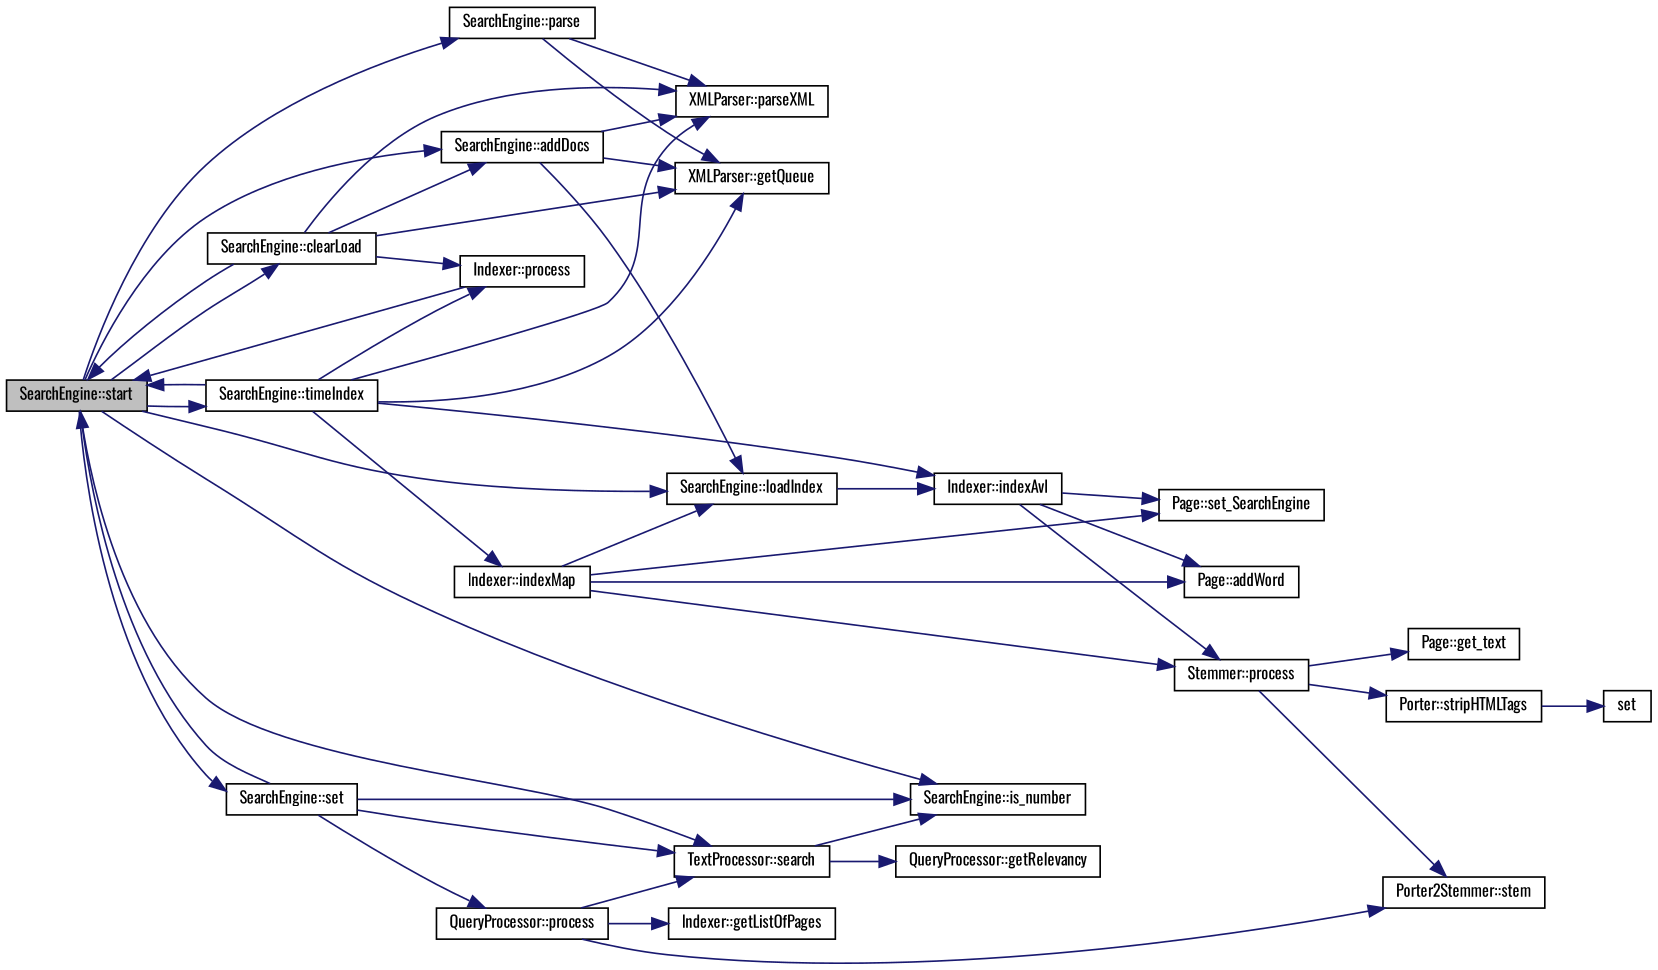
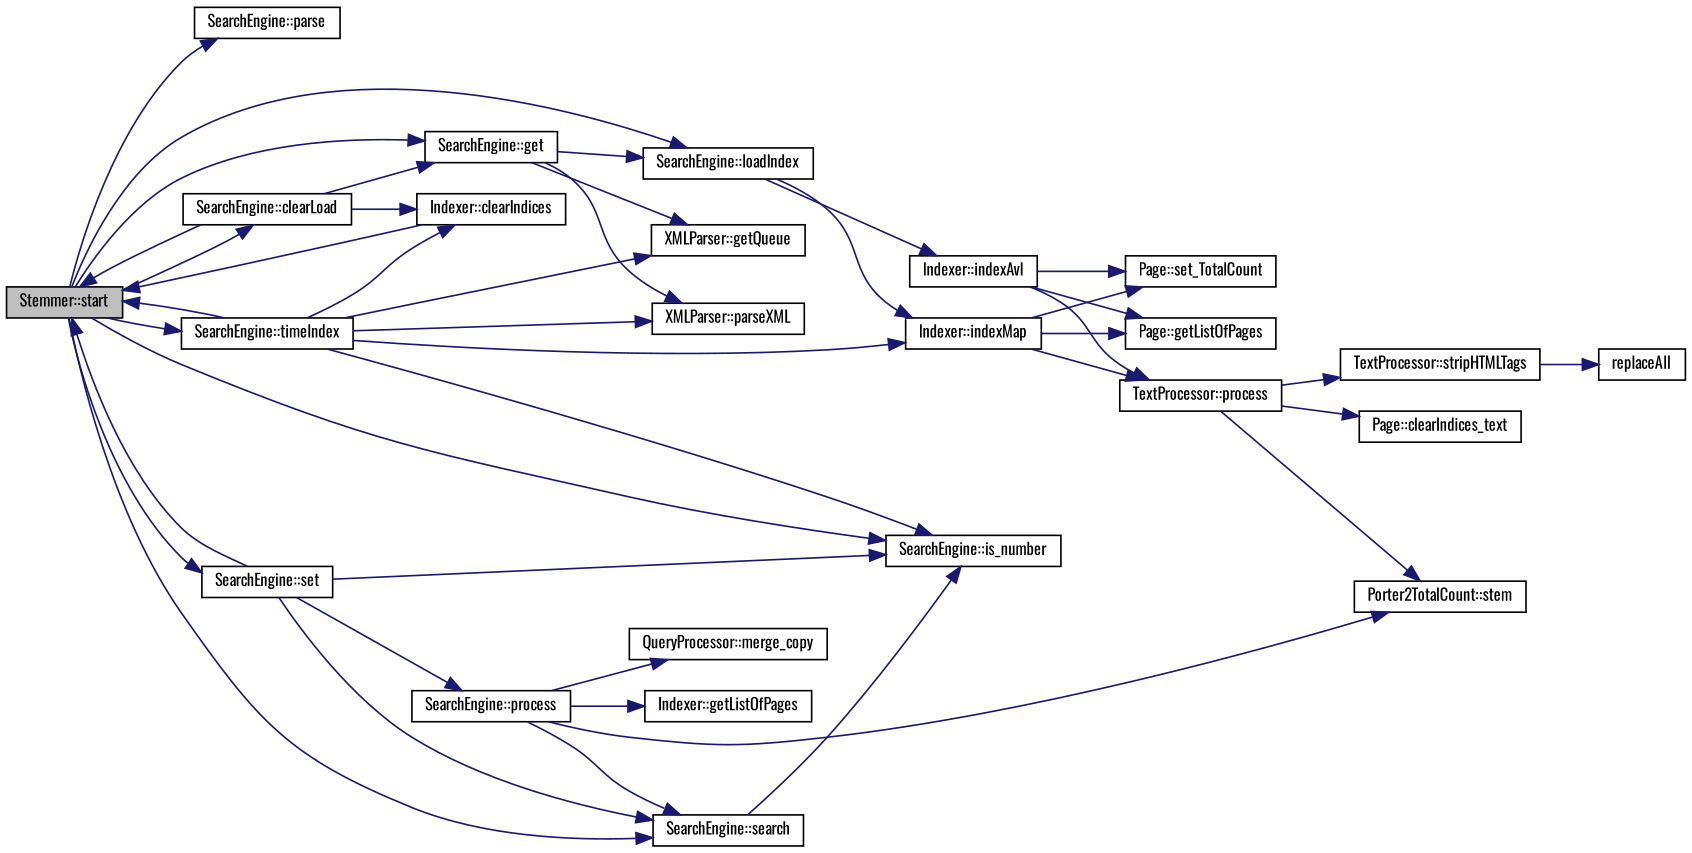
(629, 59) -> none
(621, 100) -> none
(459, 108) -> none
(522, 147) -> (491, 147)
(517, 214) -> none
(522, 271) -> (491, 209)
(77, 396) -> (65, 302)
(648, 432) -> (624, 433)
(1242, 505) -> (1201, 271)
(629, 539) -> (847, 235)
(1242, 582) -> (1201, 333)
none -> (728, 644)
(1464, 644) -> (1440, 427)
(1242, 675) -> (1201, 396)
(1464, 706) -> (1440, 365)
(1627, 706) -> (1642, 365)
(752, 861) -> (728, 830)
(998, 861) -> none
(1464, 893) -> (1440, 597)
(522, 924) -> (491, 706)
